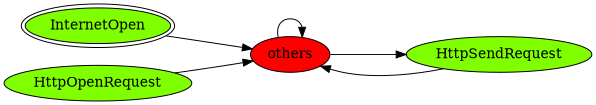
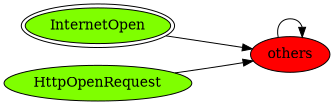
(499, 54) -> none
